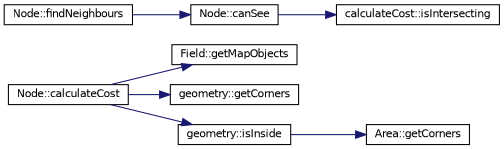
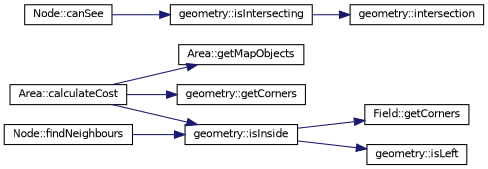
(156, 15) -> (153, 135)
none -> (417, 15)
(418, 15) -> (241, 15)
(234, 55) -> (241, 55)
(68, 95) -> (68, 95)
(418, 135) -> (417, 115)
none -> (417, 155)
